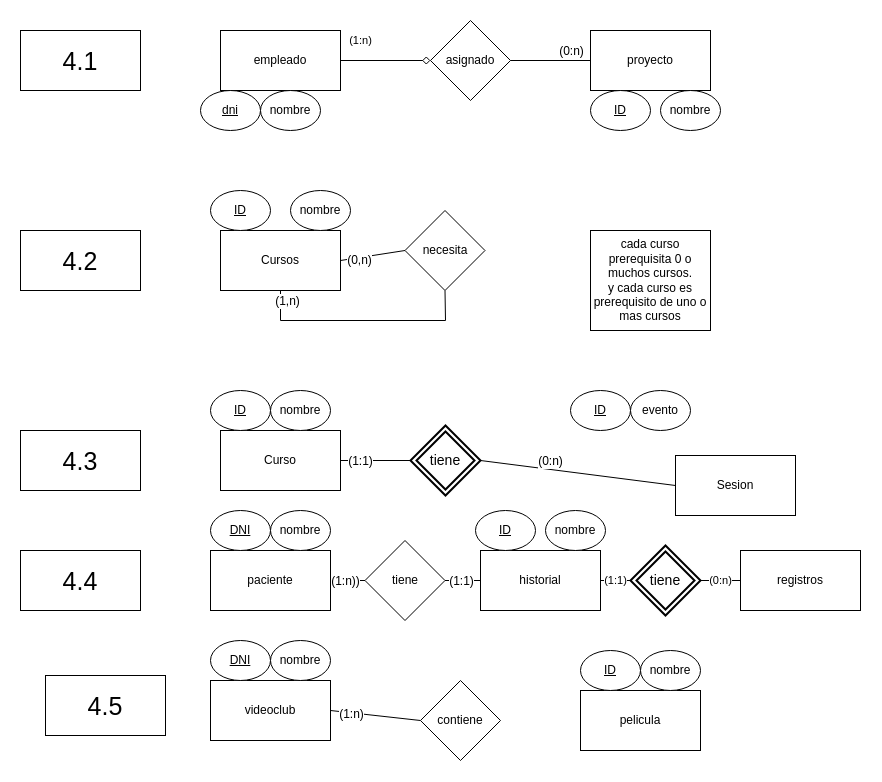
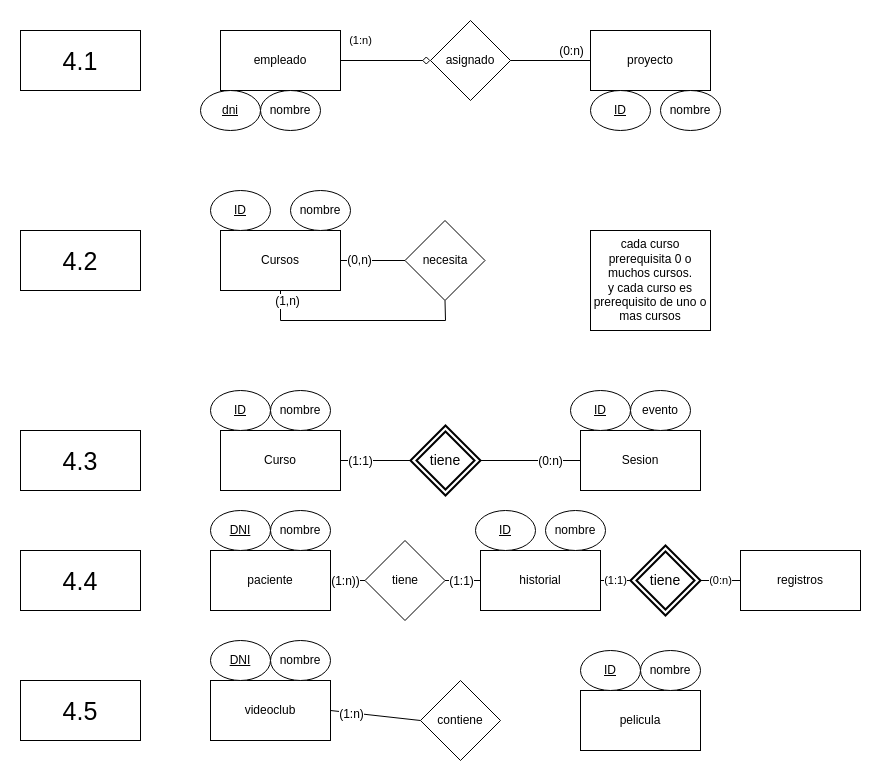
(445, 251) -> (445, 261)
(736, 486) -> (641, 461)
(106, 706) -> (81, 711)
